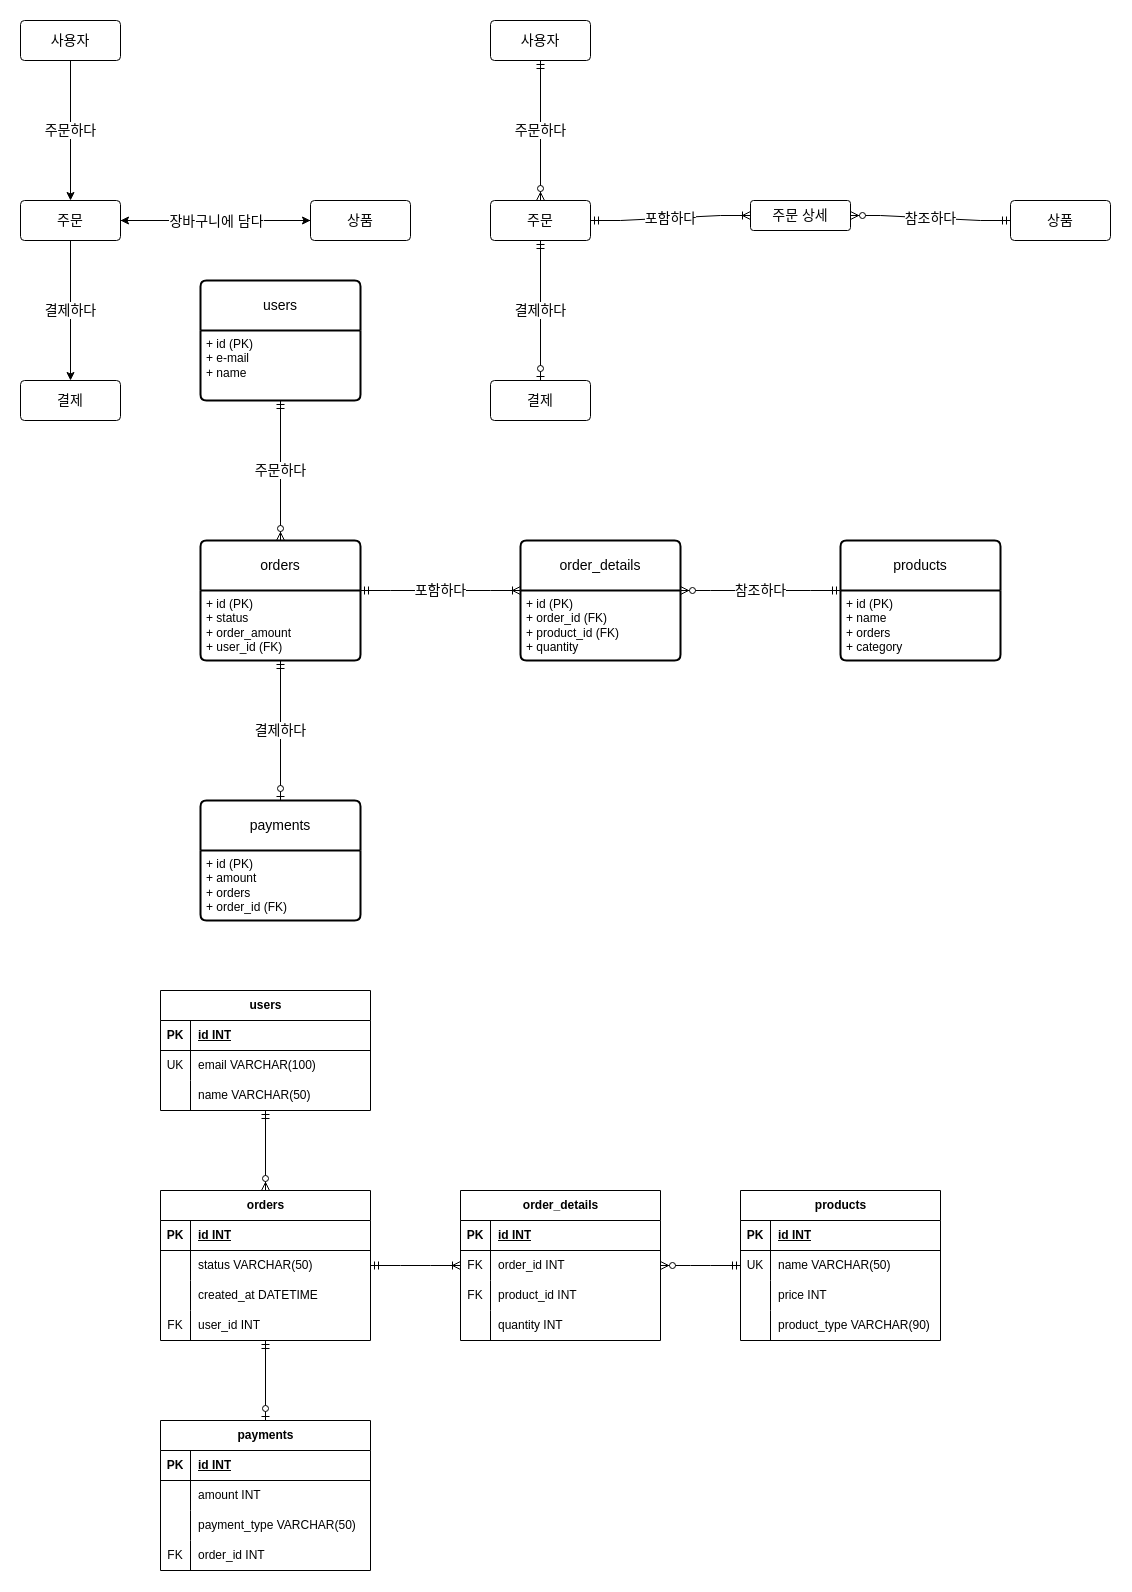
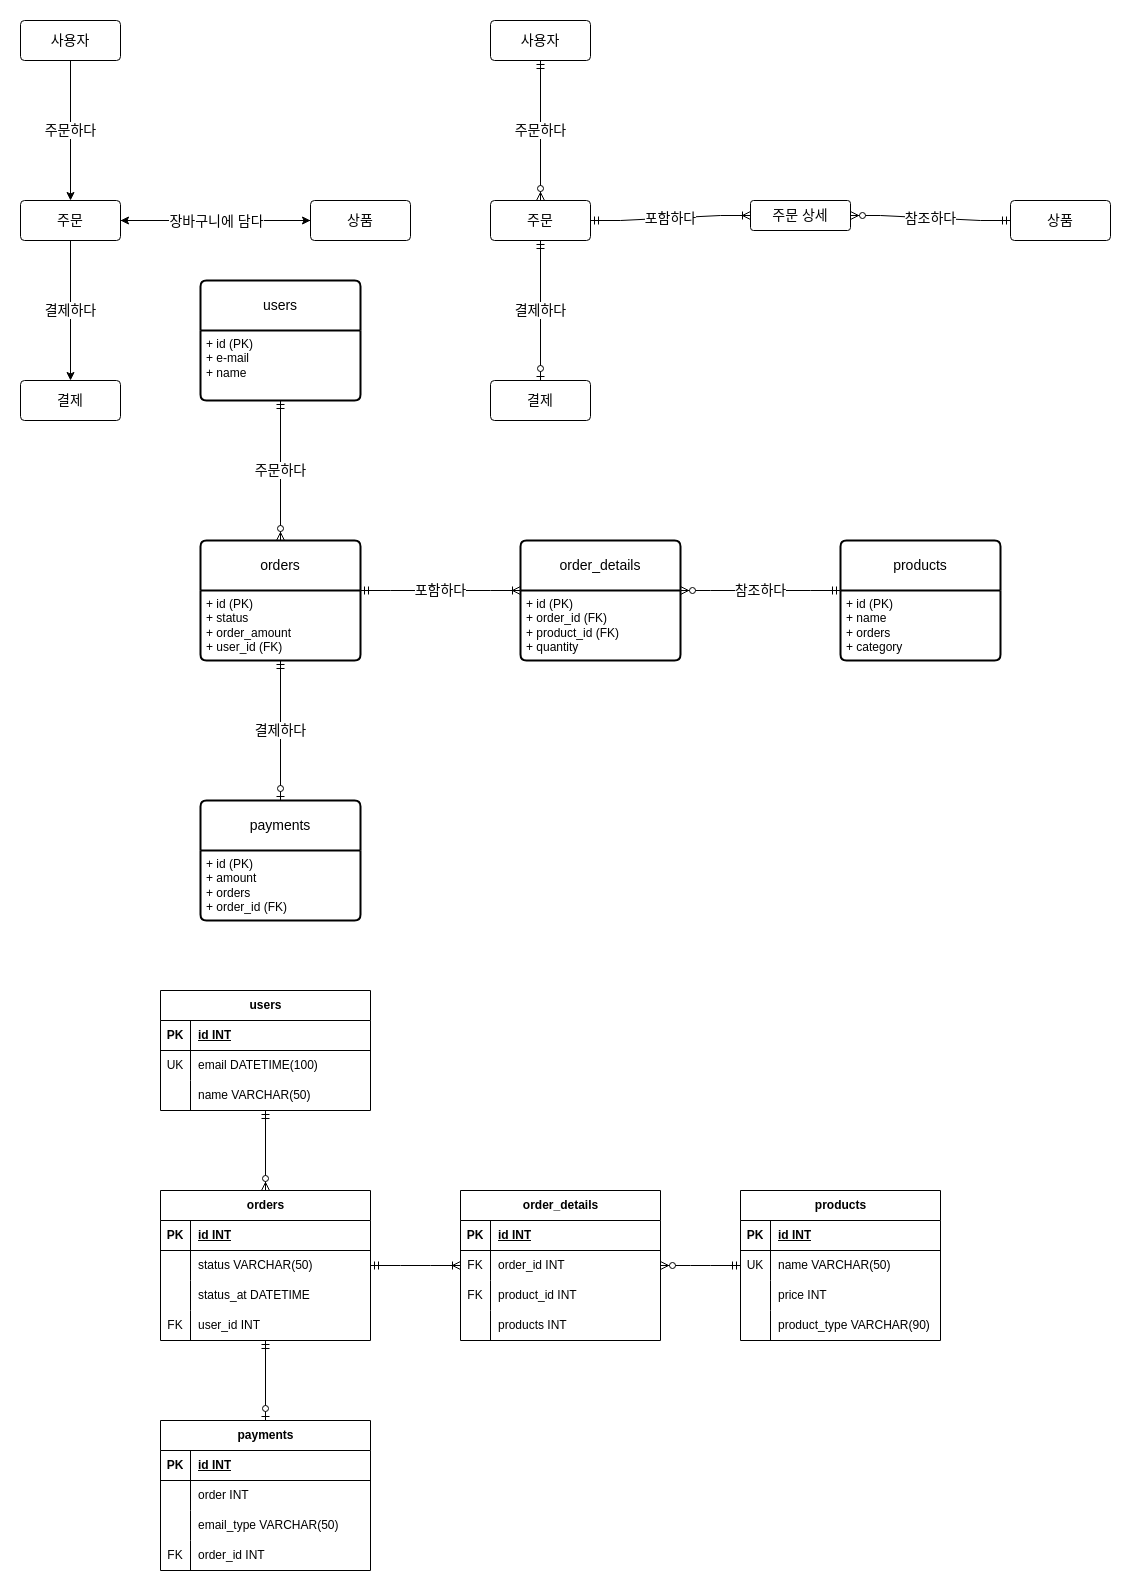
(254, 1066) -> (258, 1066)
(261, 1296) -> (257, 1296)
(536, 1326) -> (537, 1326)
(231, 1496) -> (227, 1496)
(278, 1526) -> (268, 1526)
